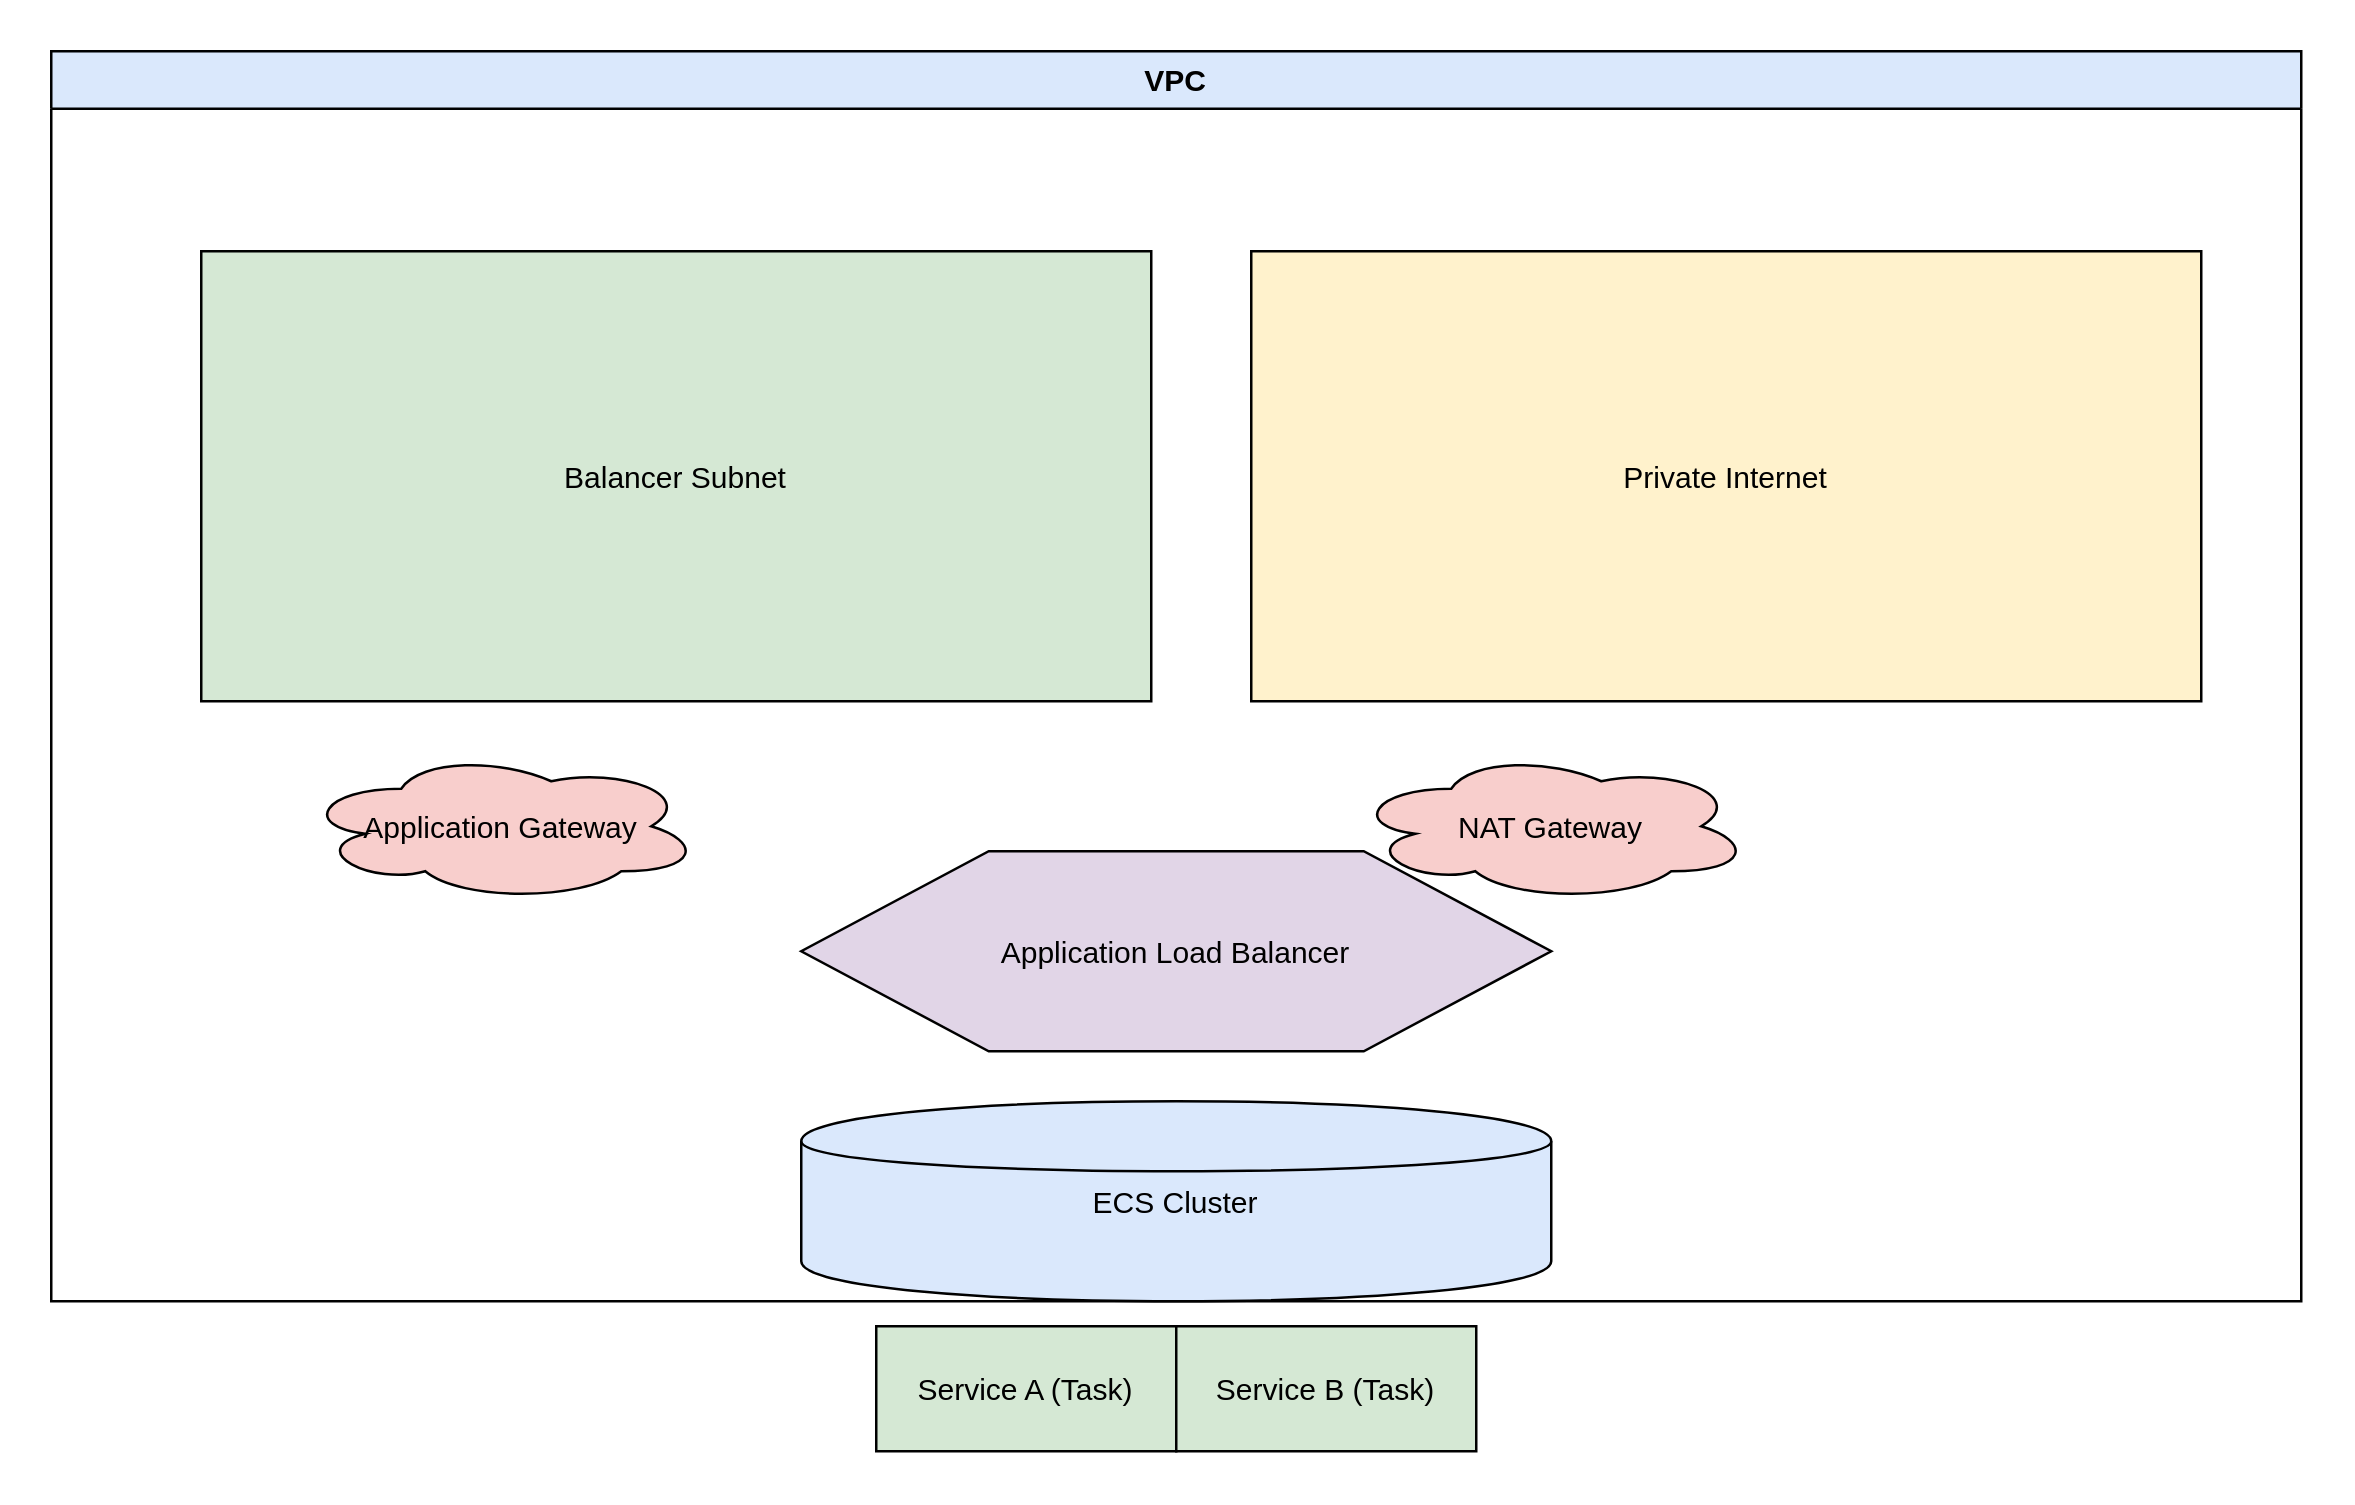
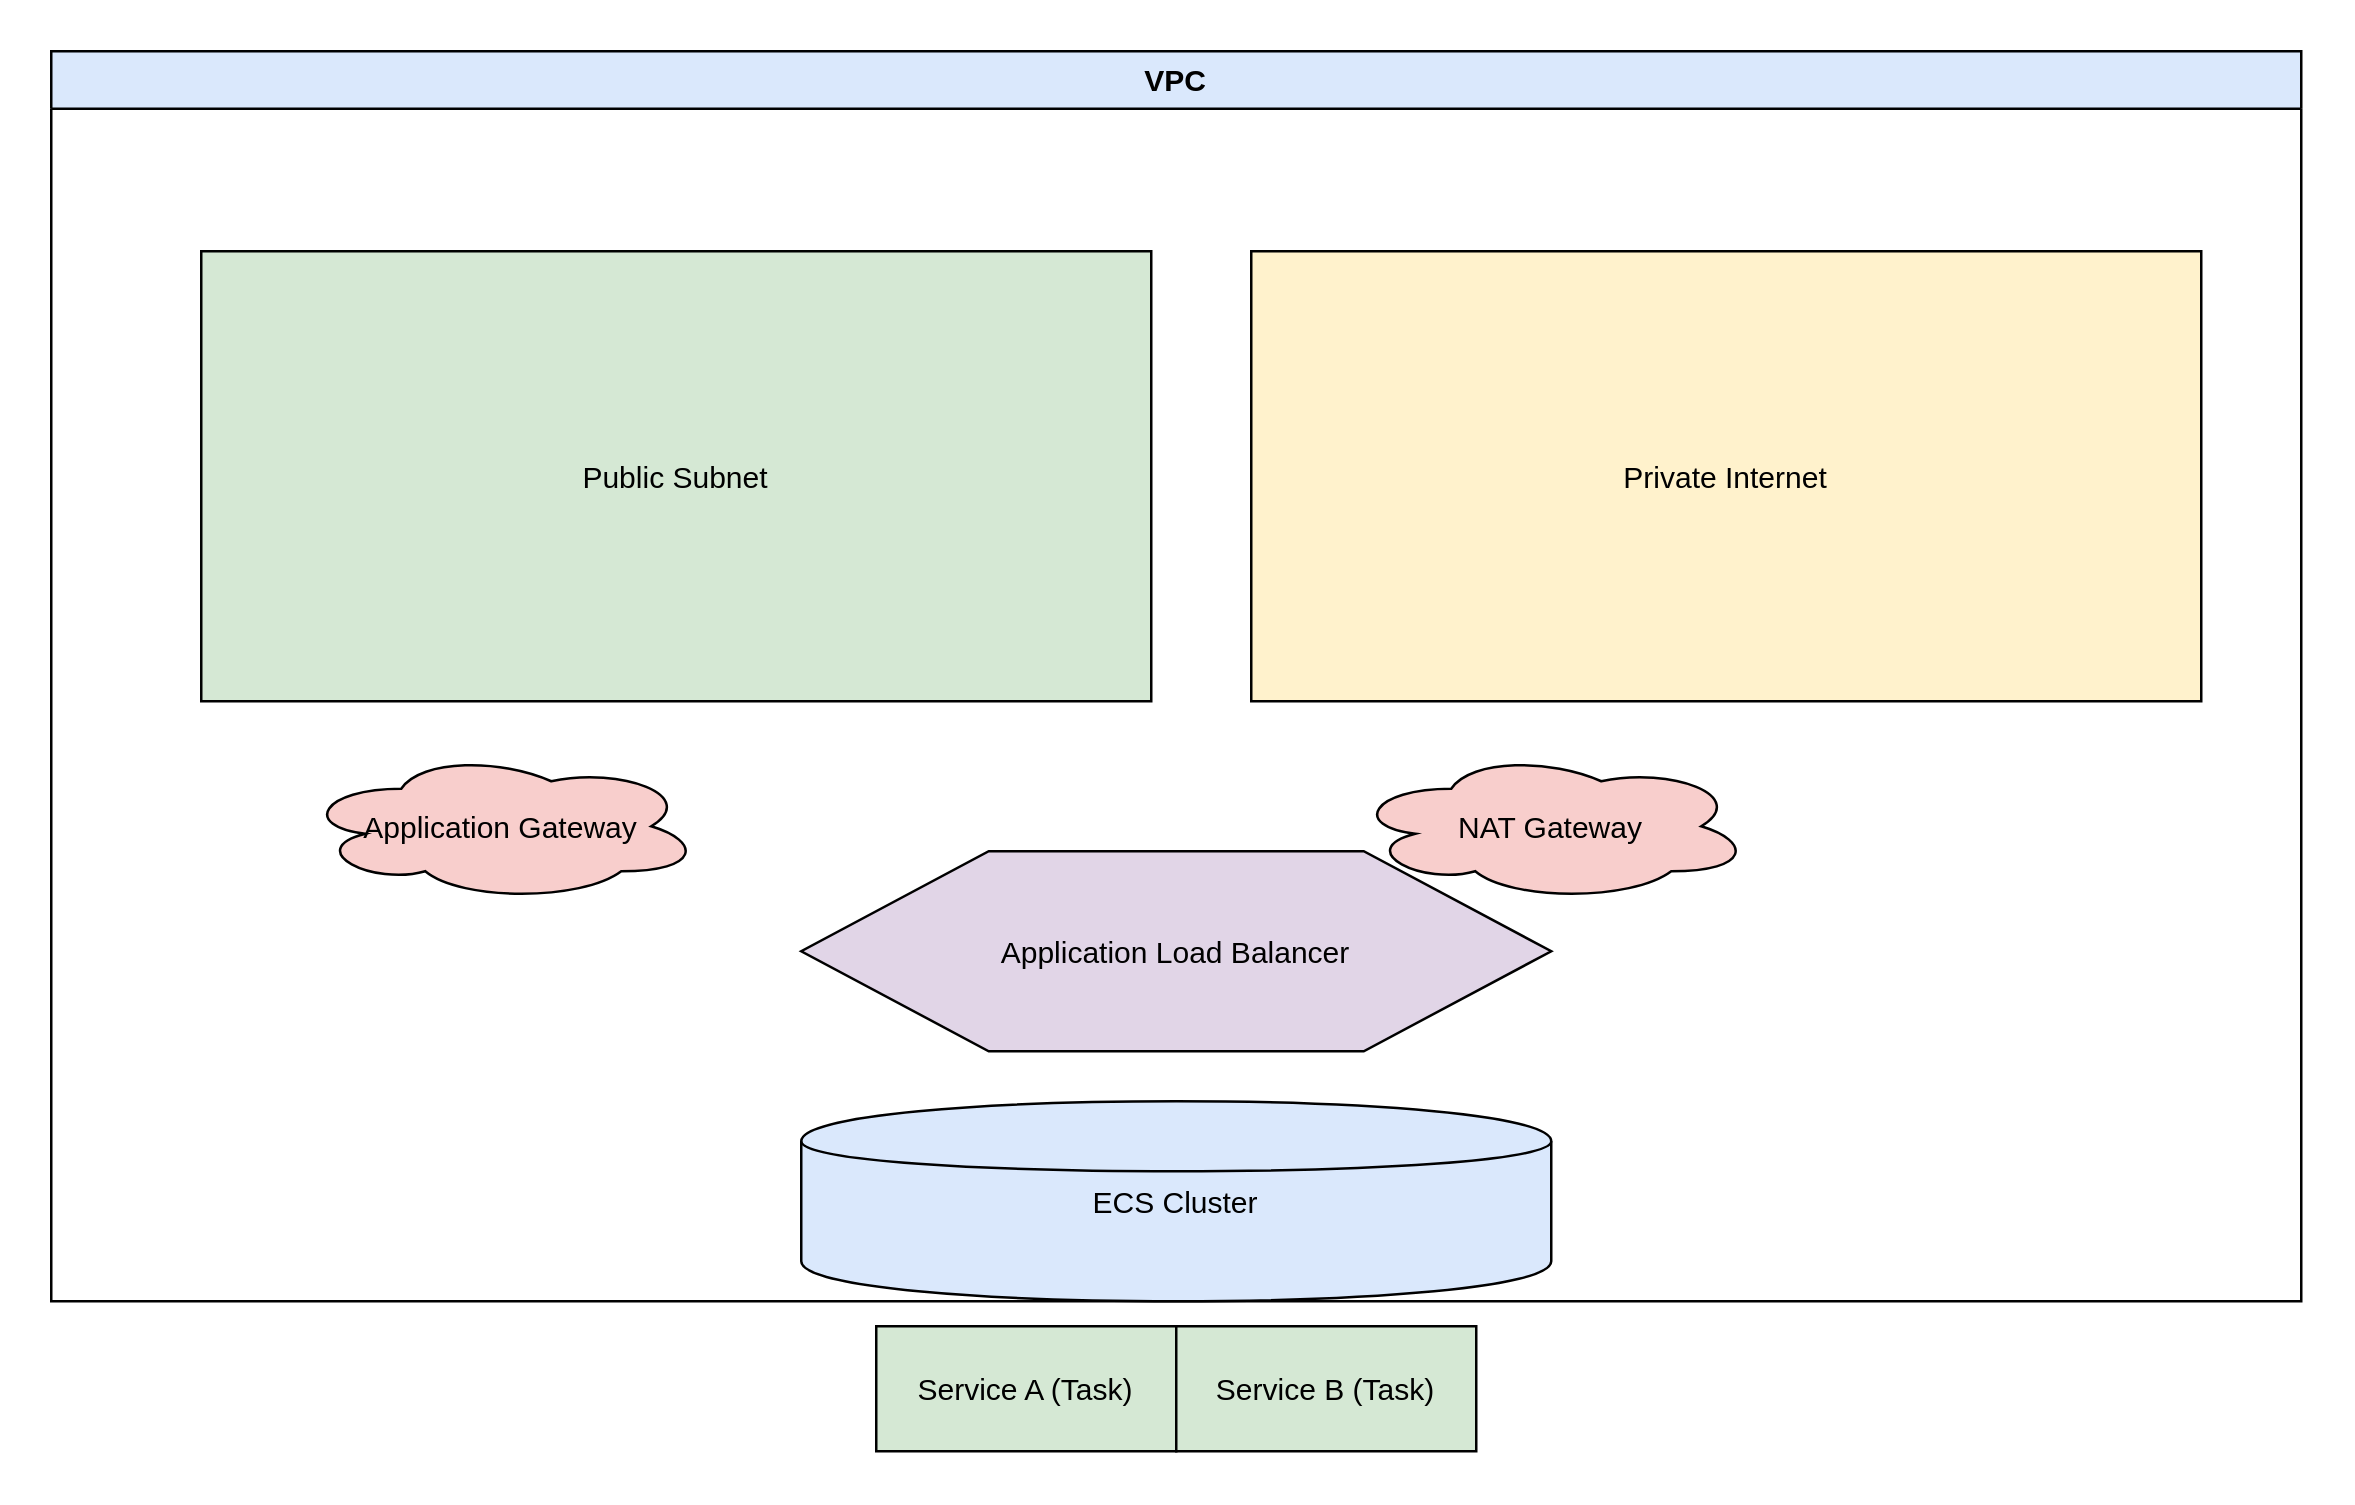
(675, 478) -> (675, 478)
